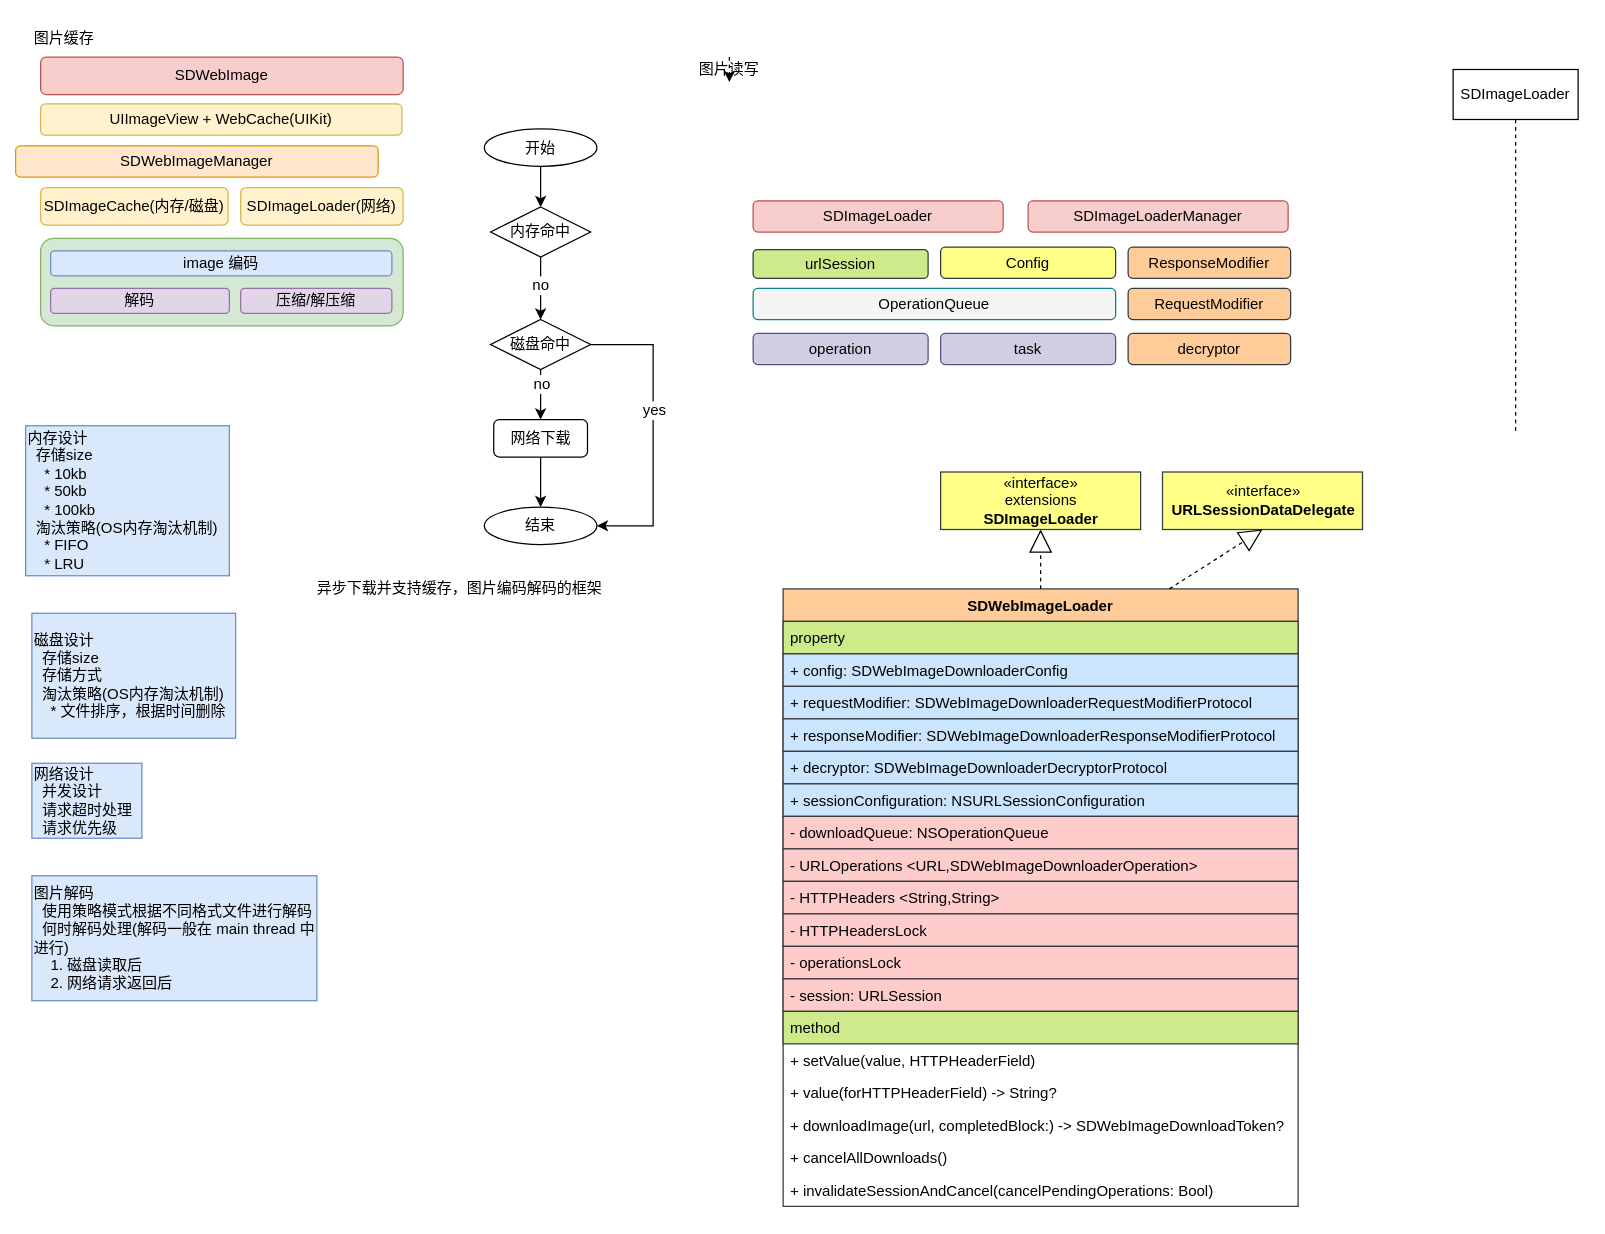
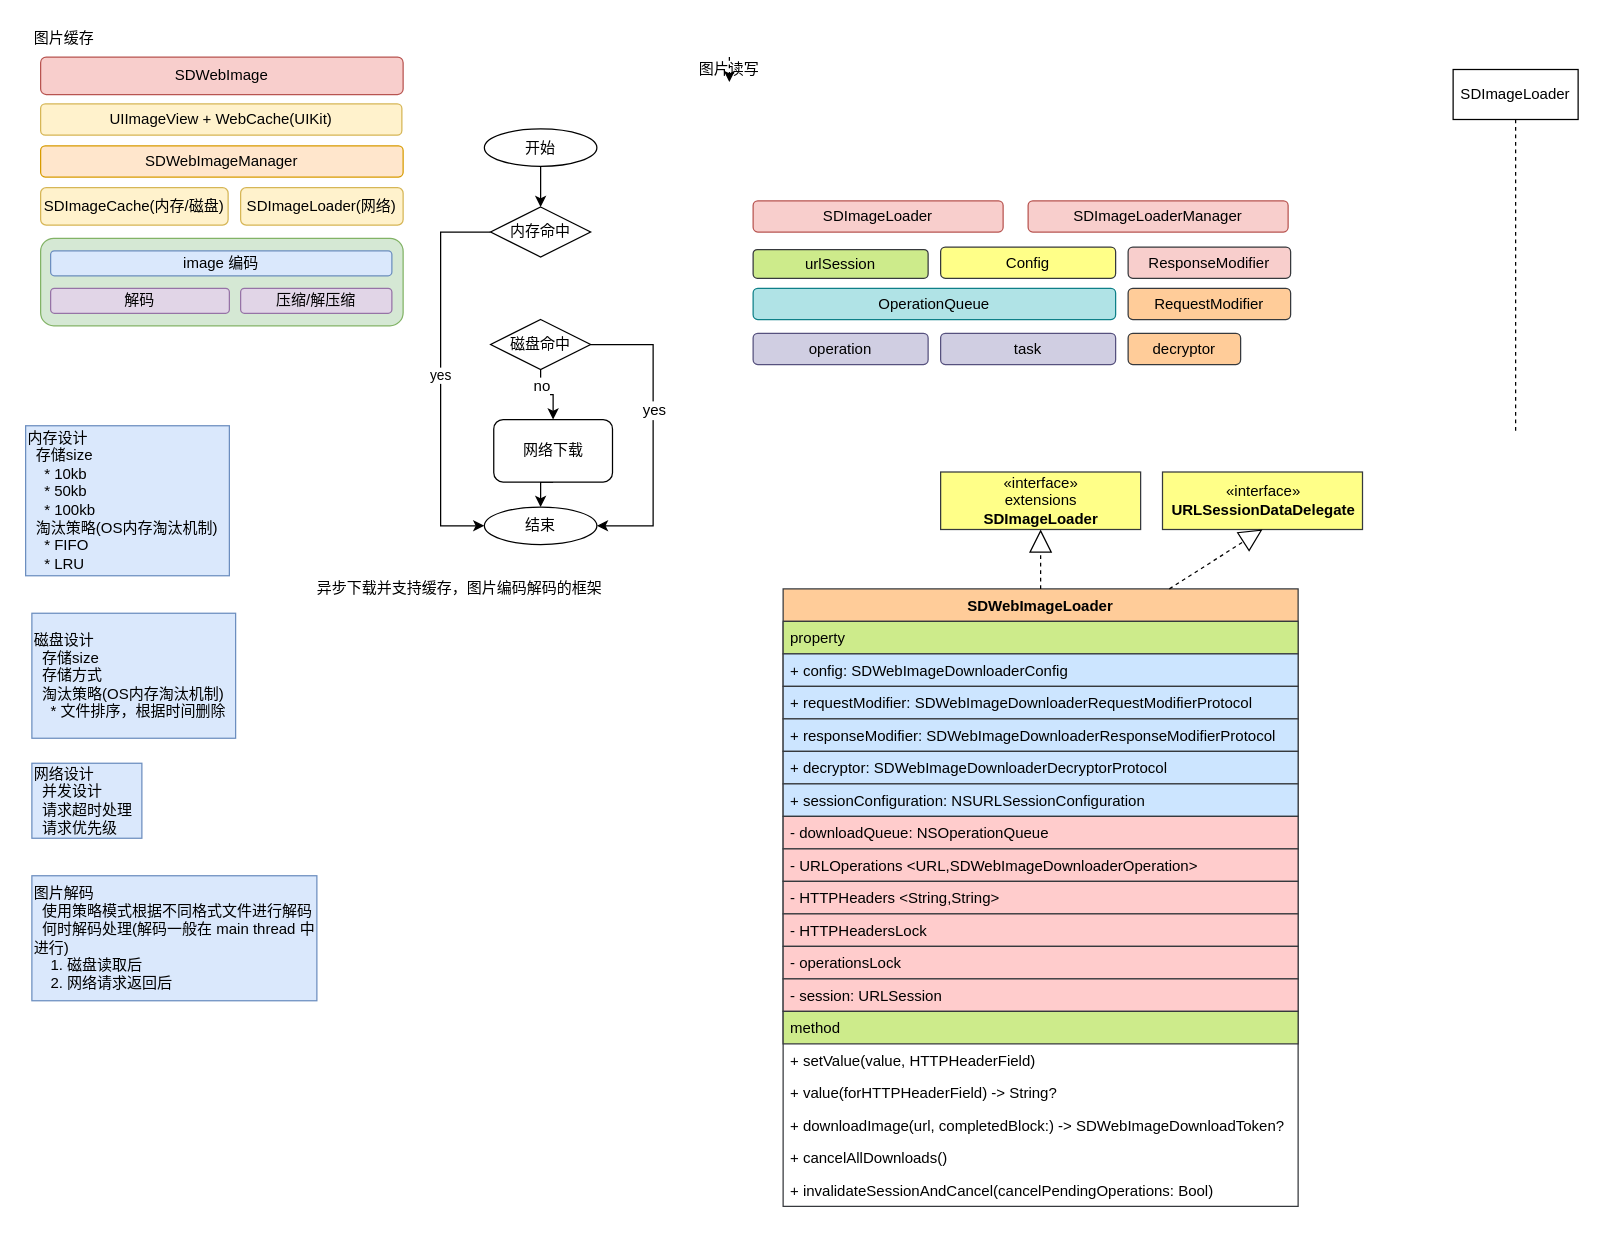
(197, 161) -> (222, 161)
(1209, 263) -> (1209, 263)
(541, 284) -> none
(934, 304) -> (934, 304)
(1209, 349) -> (1184, 349)
none -> (441, 371)
(541, 438) -> (553, 451)
